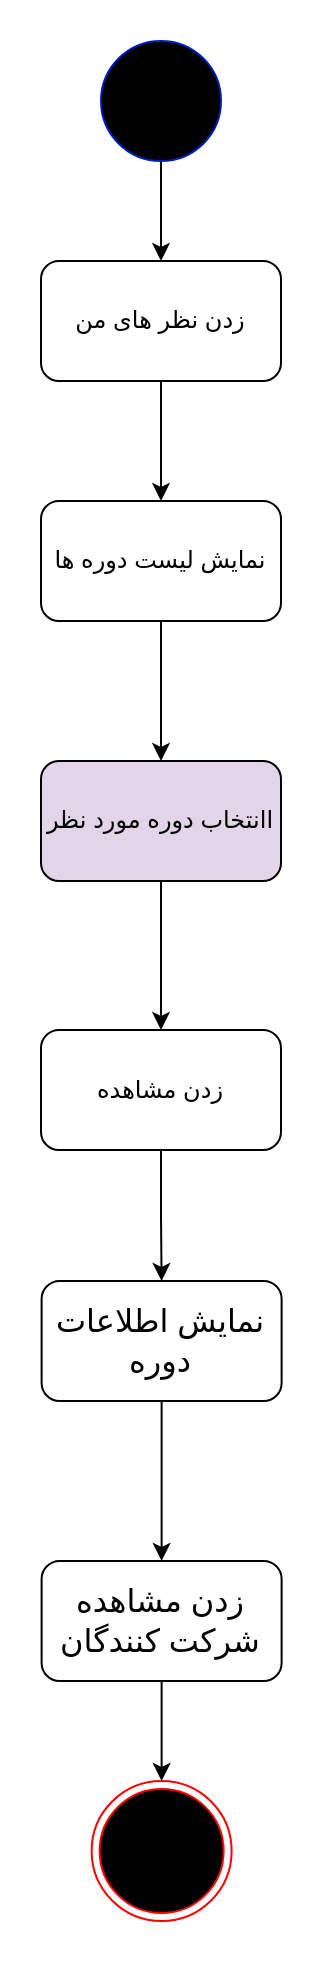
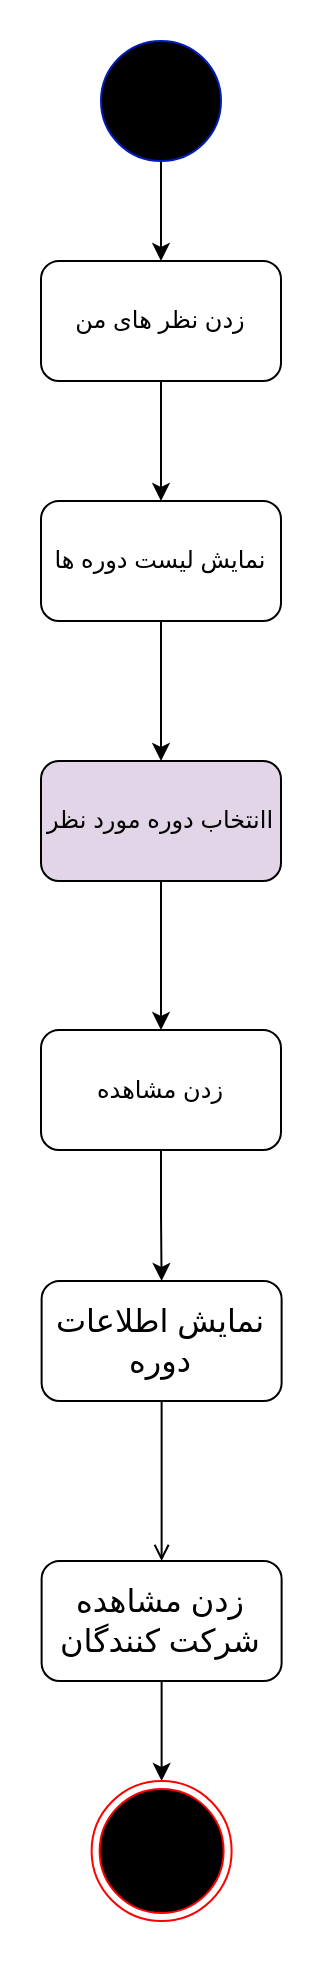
(162, 1546) -> (162, 1549)
